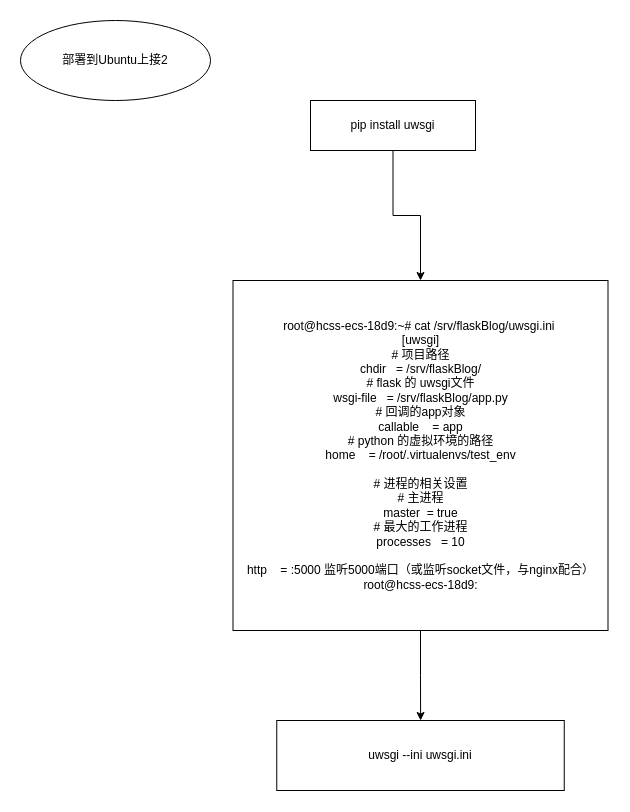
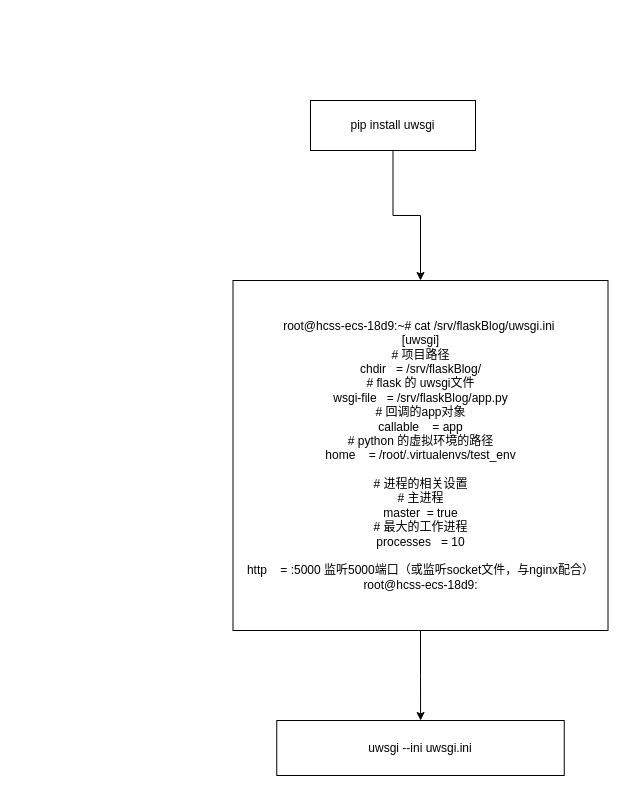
(116, 61) -> none
(421, 756) -> (421, 748)
